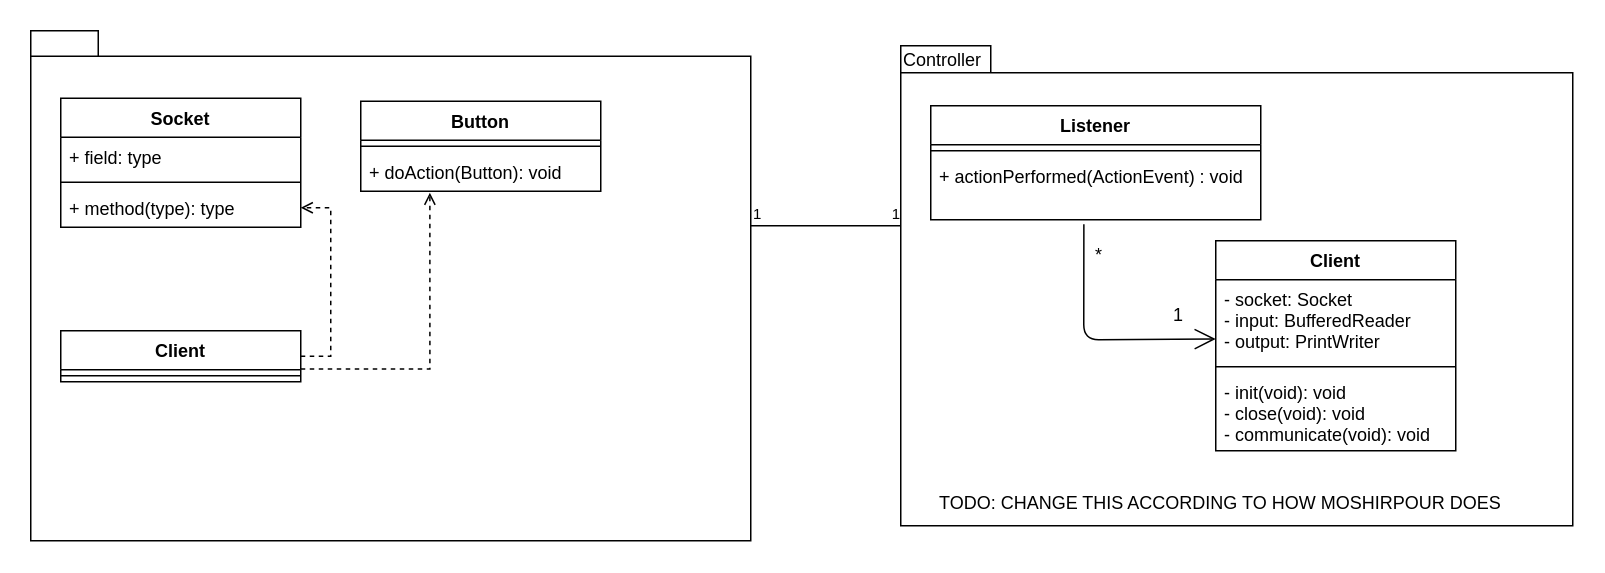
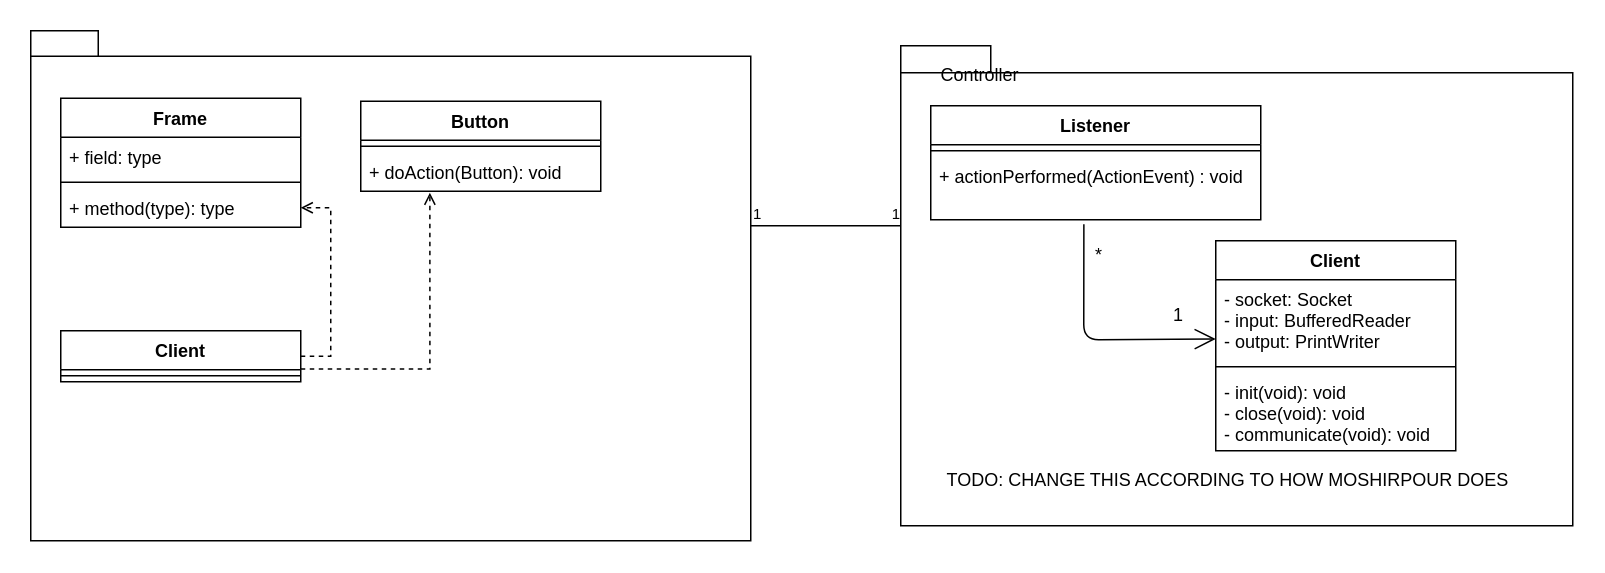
(953, 61) -> (991, 76)
(180, 119) -> (180, 119)
(1229, 503) -> (1237, 481)
